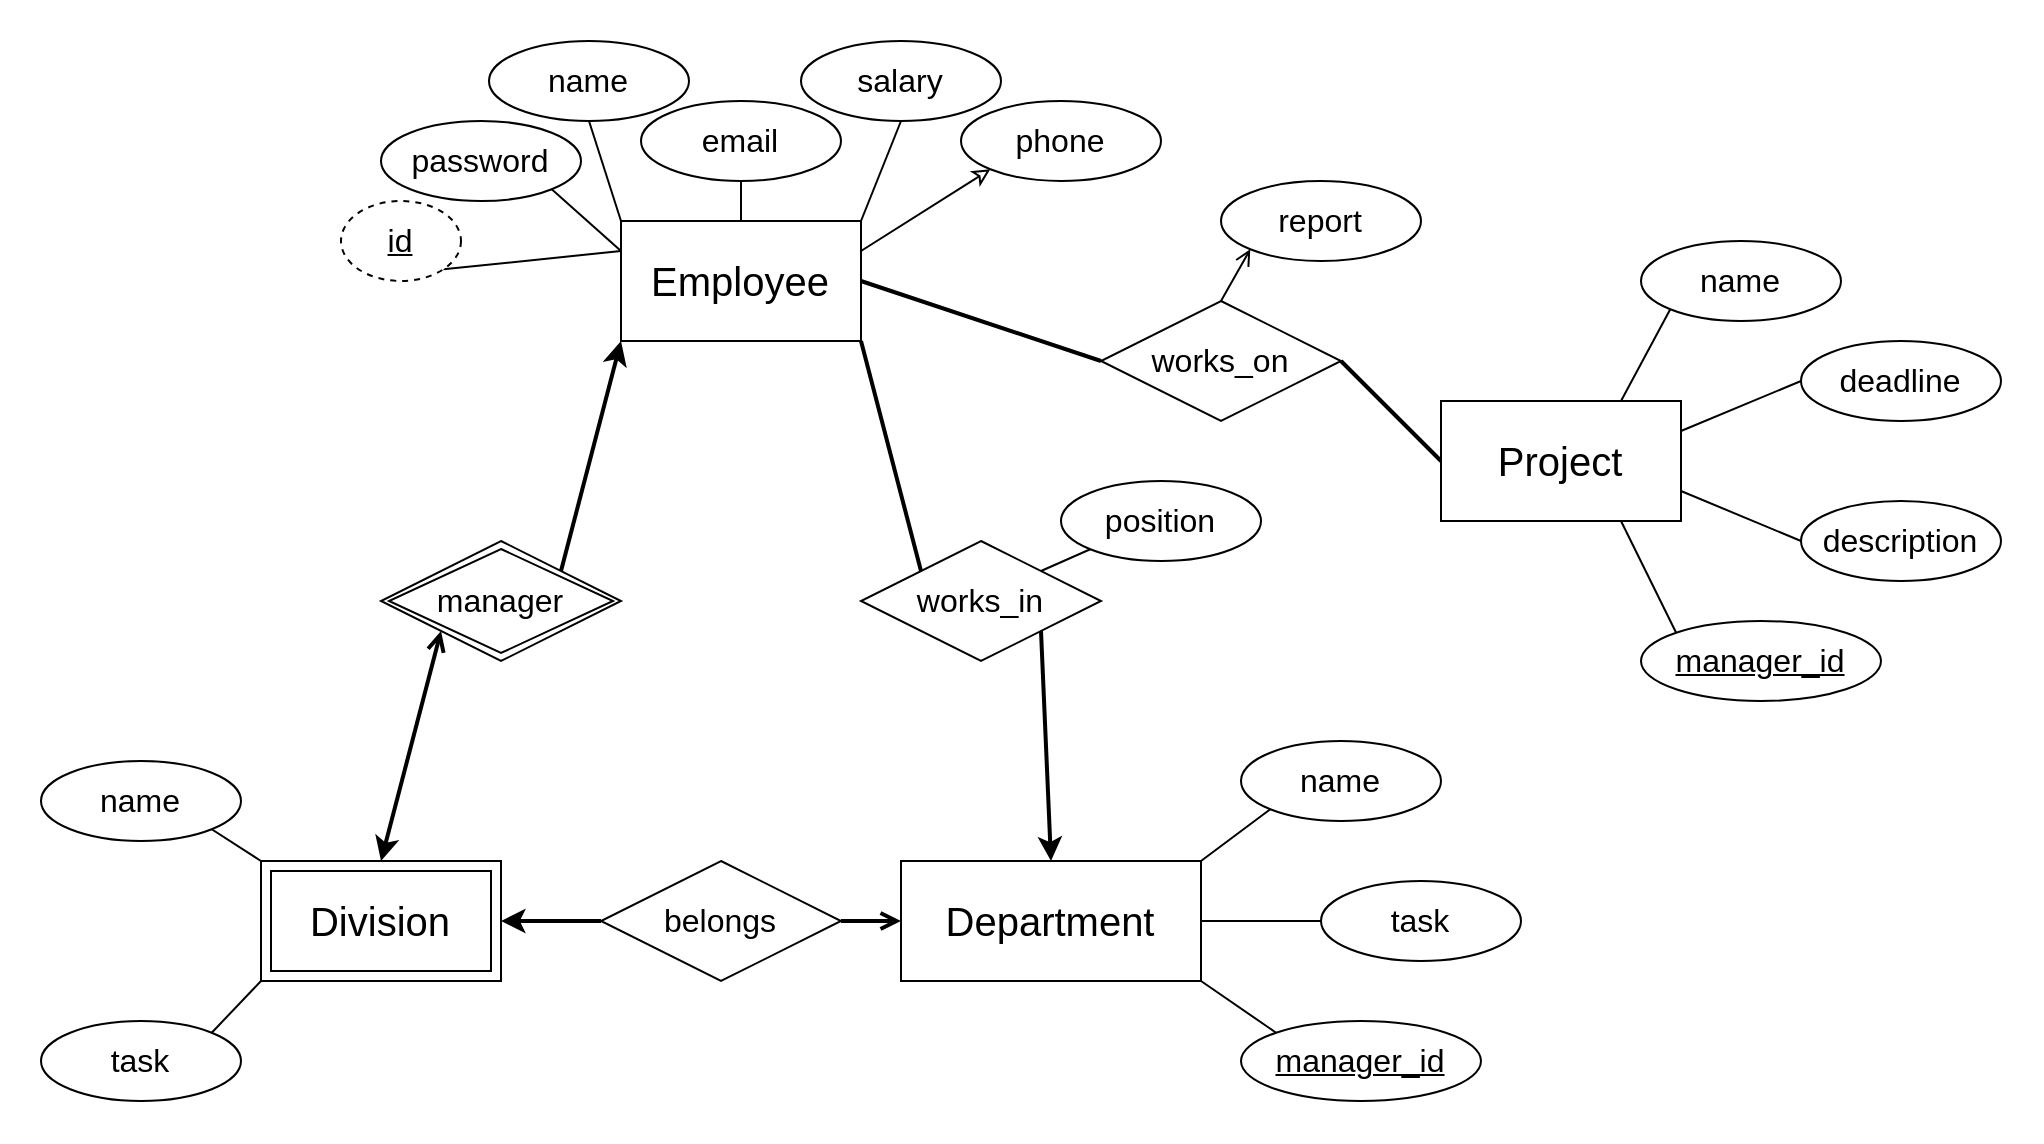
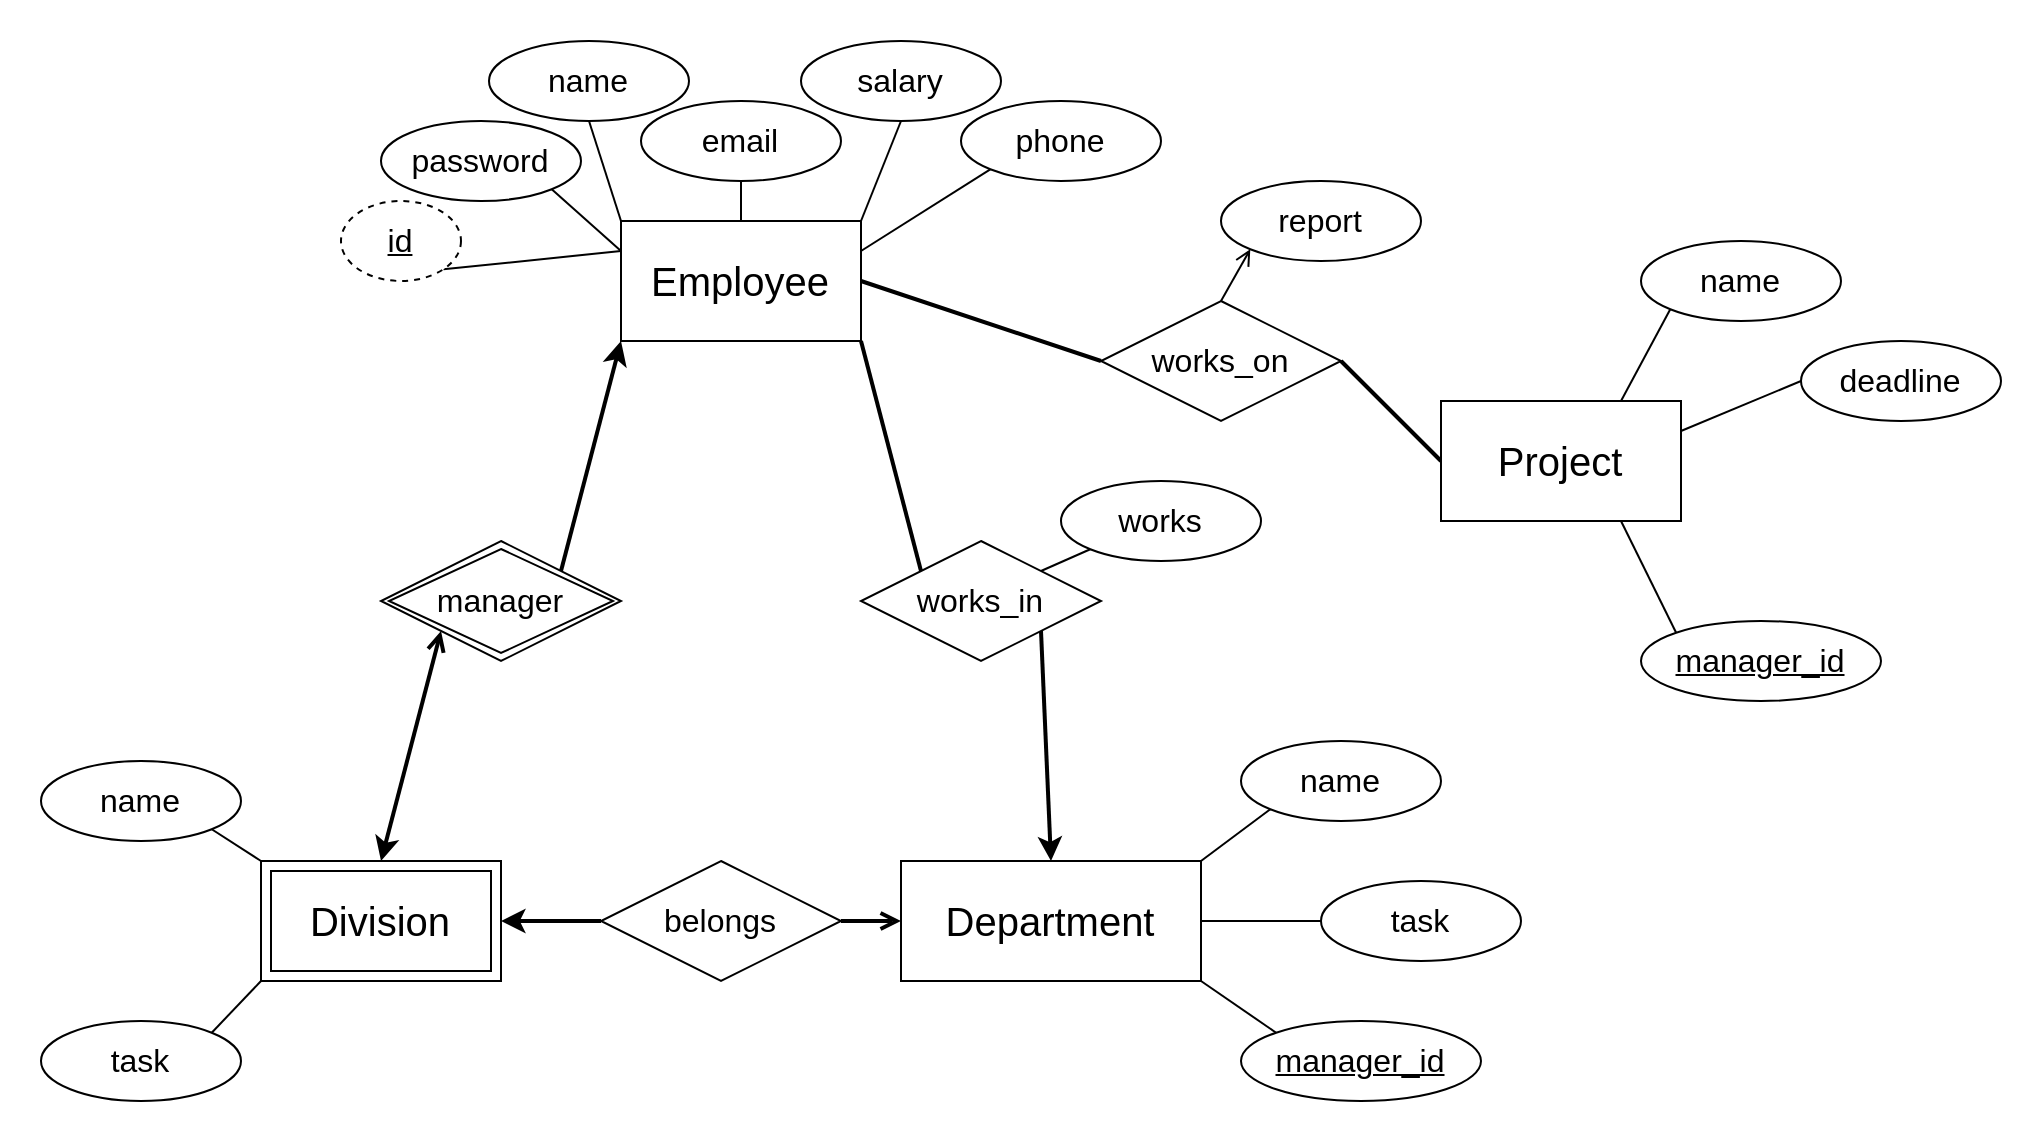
(978, 177) -> (983, 174)
(1741, 516) -> none
(1161, 521) -> (1161, 521)
(1901, 541) -> none
